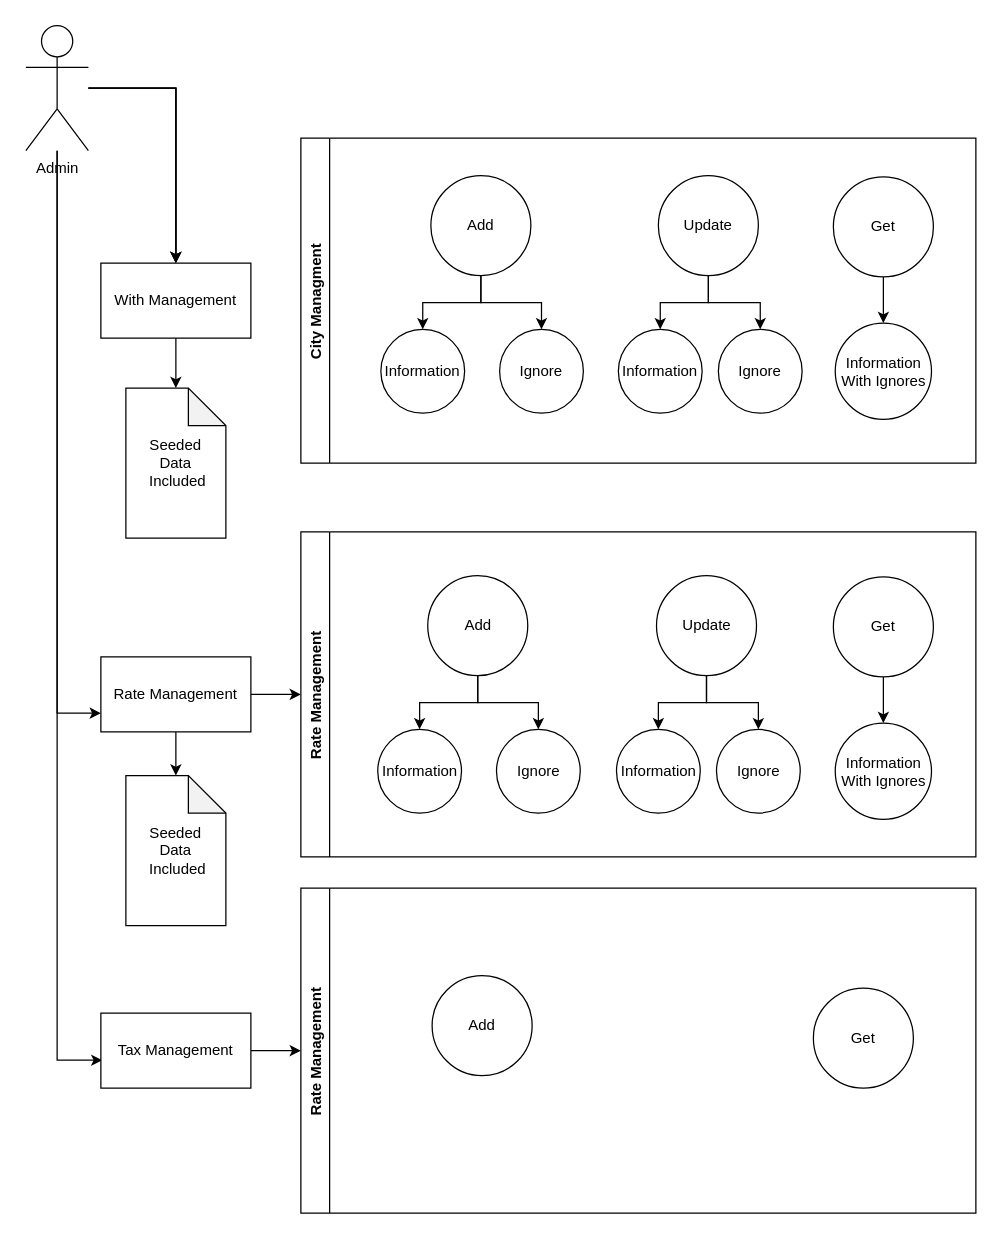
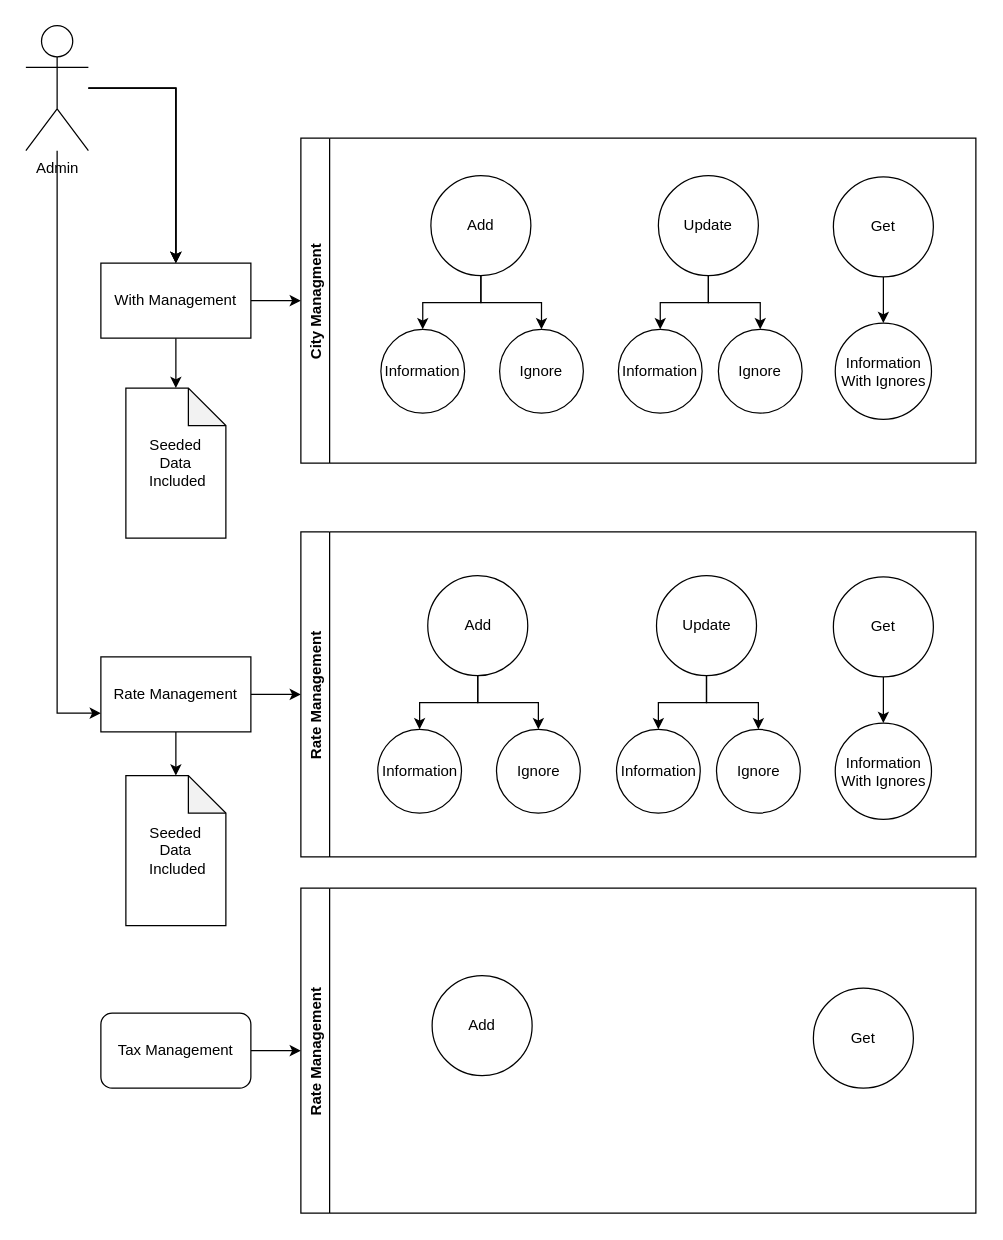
none -> (272, 301)
(57, 906) -> none
(176, 1051) -> (176, 1051)
